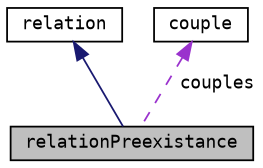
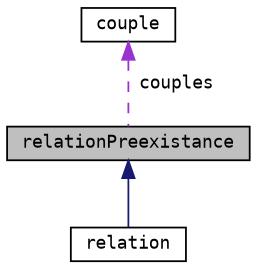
(103, 92) -> (128, 203)
